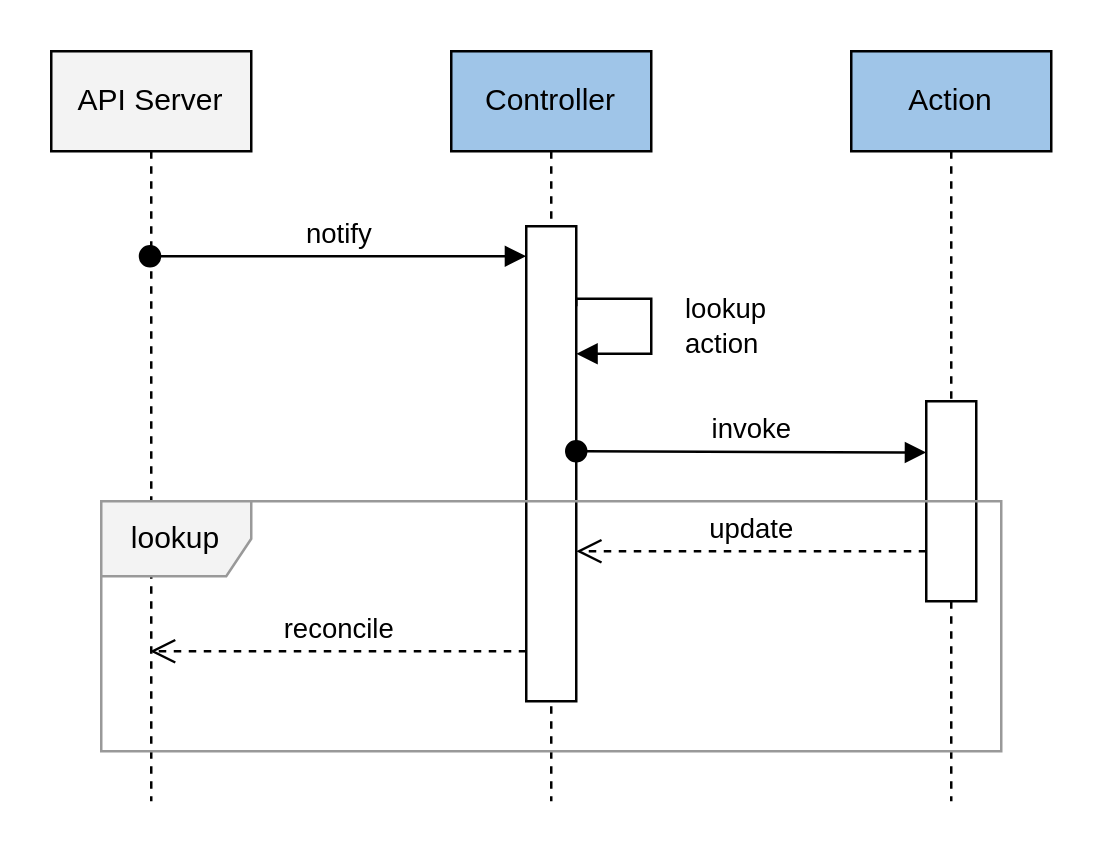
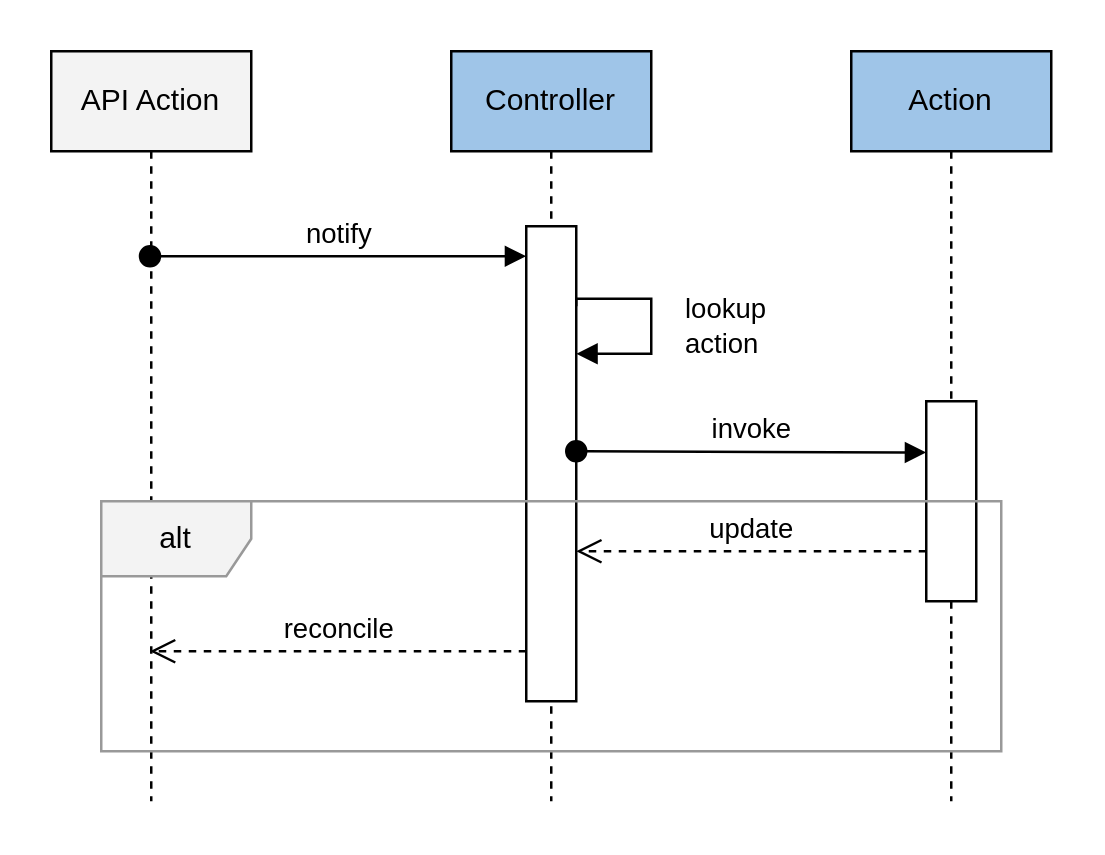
(151, 101) -> (151, 101)
(176, 539) -> (176, 539)
